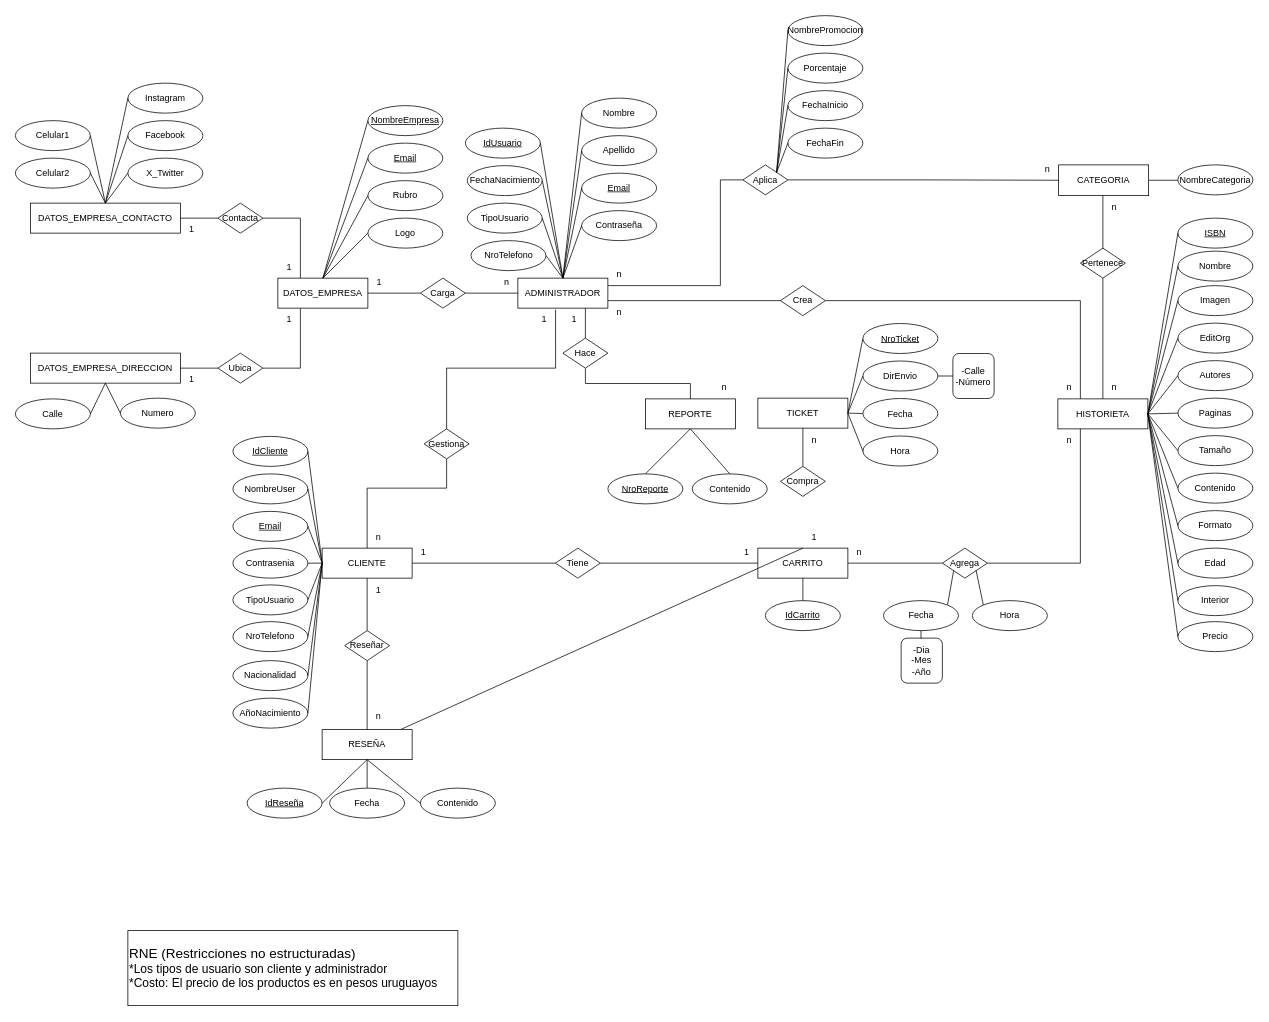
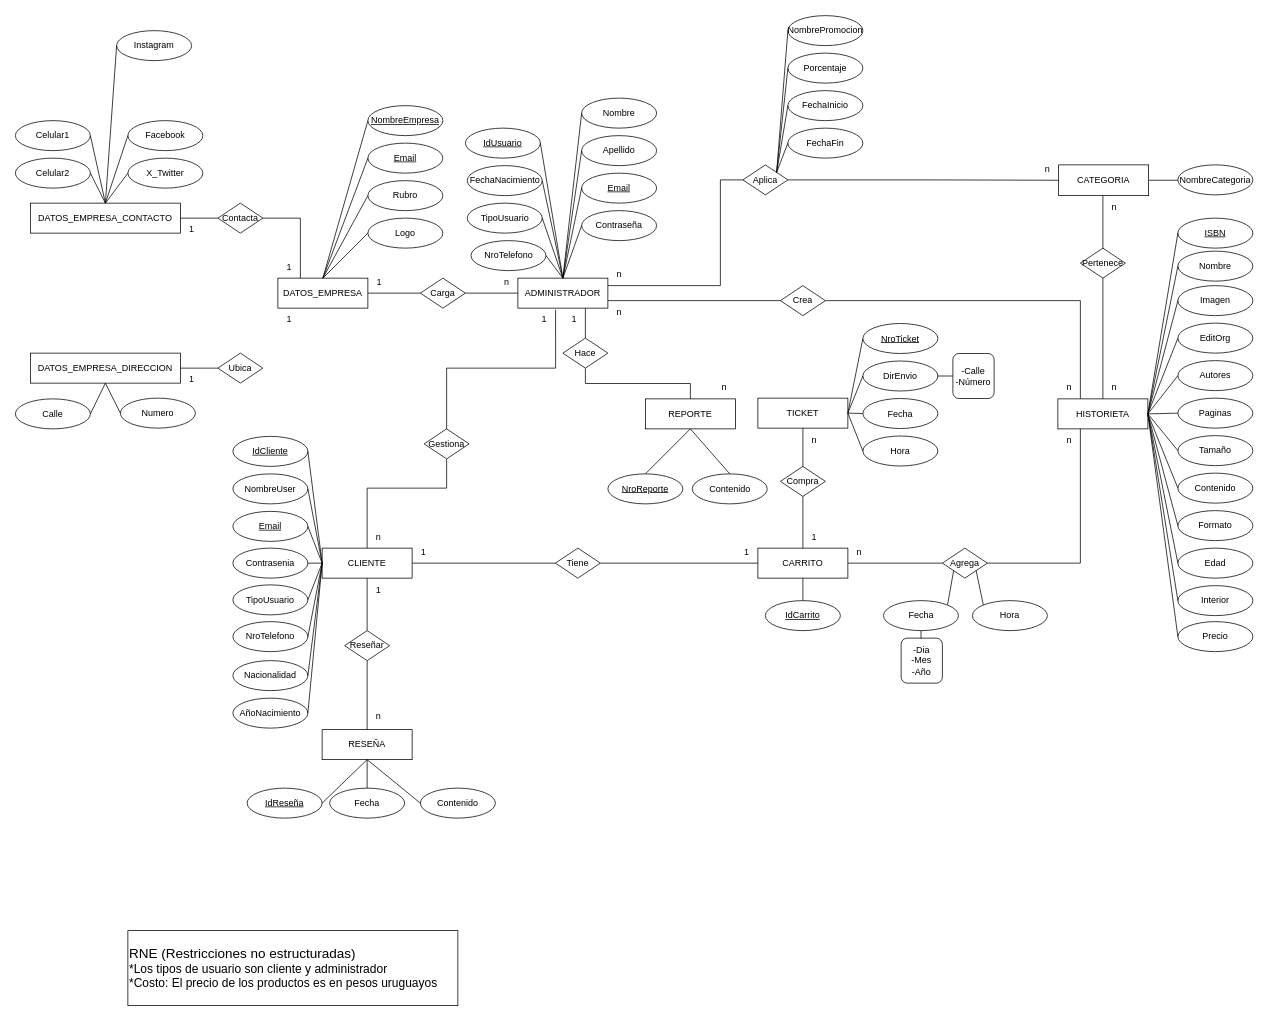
(165, 98) -> (154, 45)
(300, 356) -> none
(602, 638) -> (803, 522)
